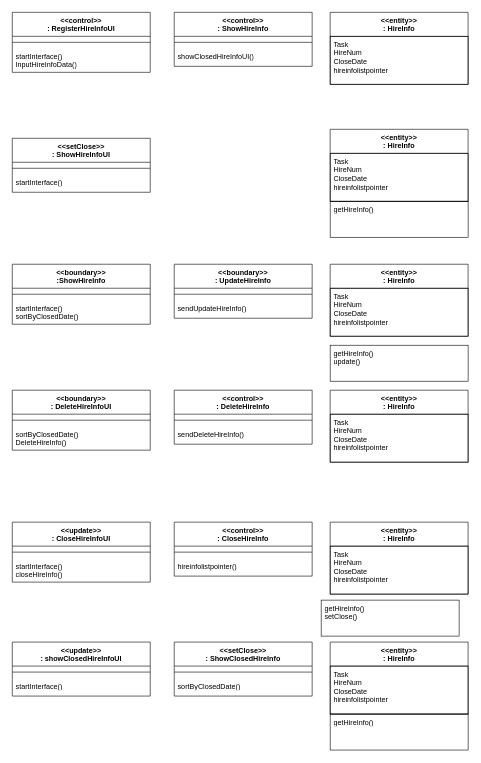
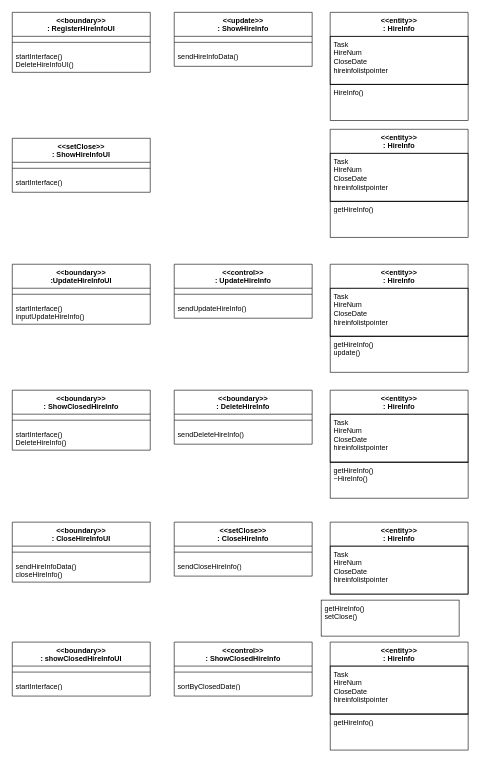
(81, 25) -> (81, 25)
(243, 25) -> (243, 25)
(220, 57) -> (213, 57)
(53, 61) -> (50, 61)
none -> (399, 102)
(81, 277) -> (81, 277)
(243, 277) -> (243, 277)
(51, 313) -> (56, 313)
(399, 363) -> (399, 354)
(81, 403) -> (81, 403)
(243, 403) -> (243, 403)
(51, 439) -> (48, 439)
none -> (399, 480)
(81, 535) -> (81, 535)
(243, 535) -> (243, 535)
(216, 567) -> (214, 567)
(48, 571) -> (51, 571)
(81, 655) -> (81, 655)
(243, 655) -> (243, 655)
